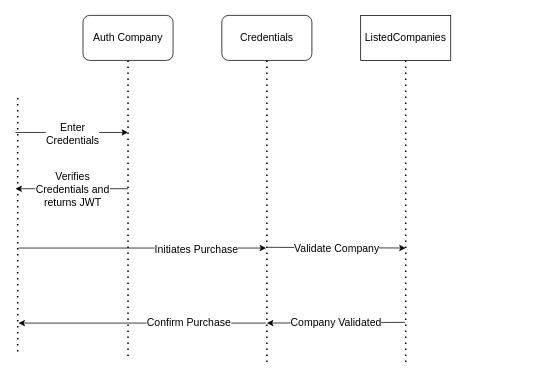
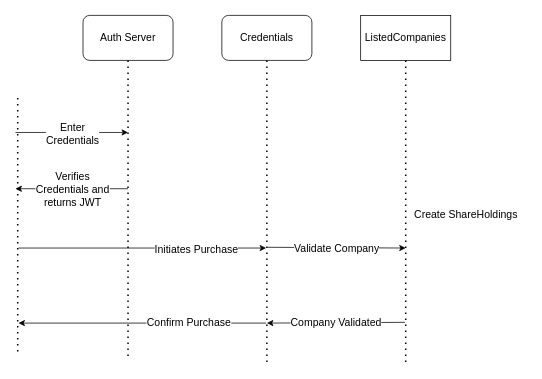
(128, 38) -> (128, 38)
none -> (465, 214)
